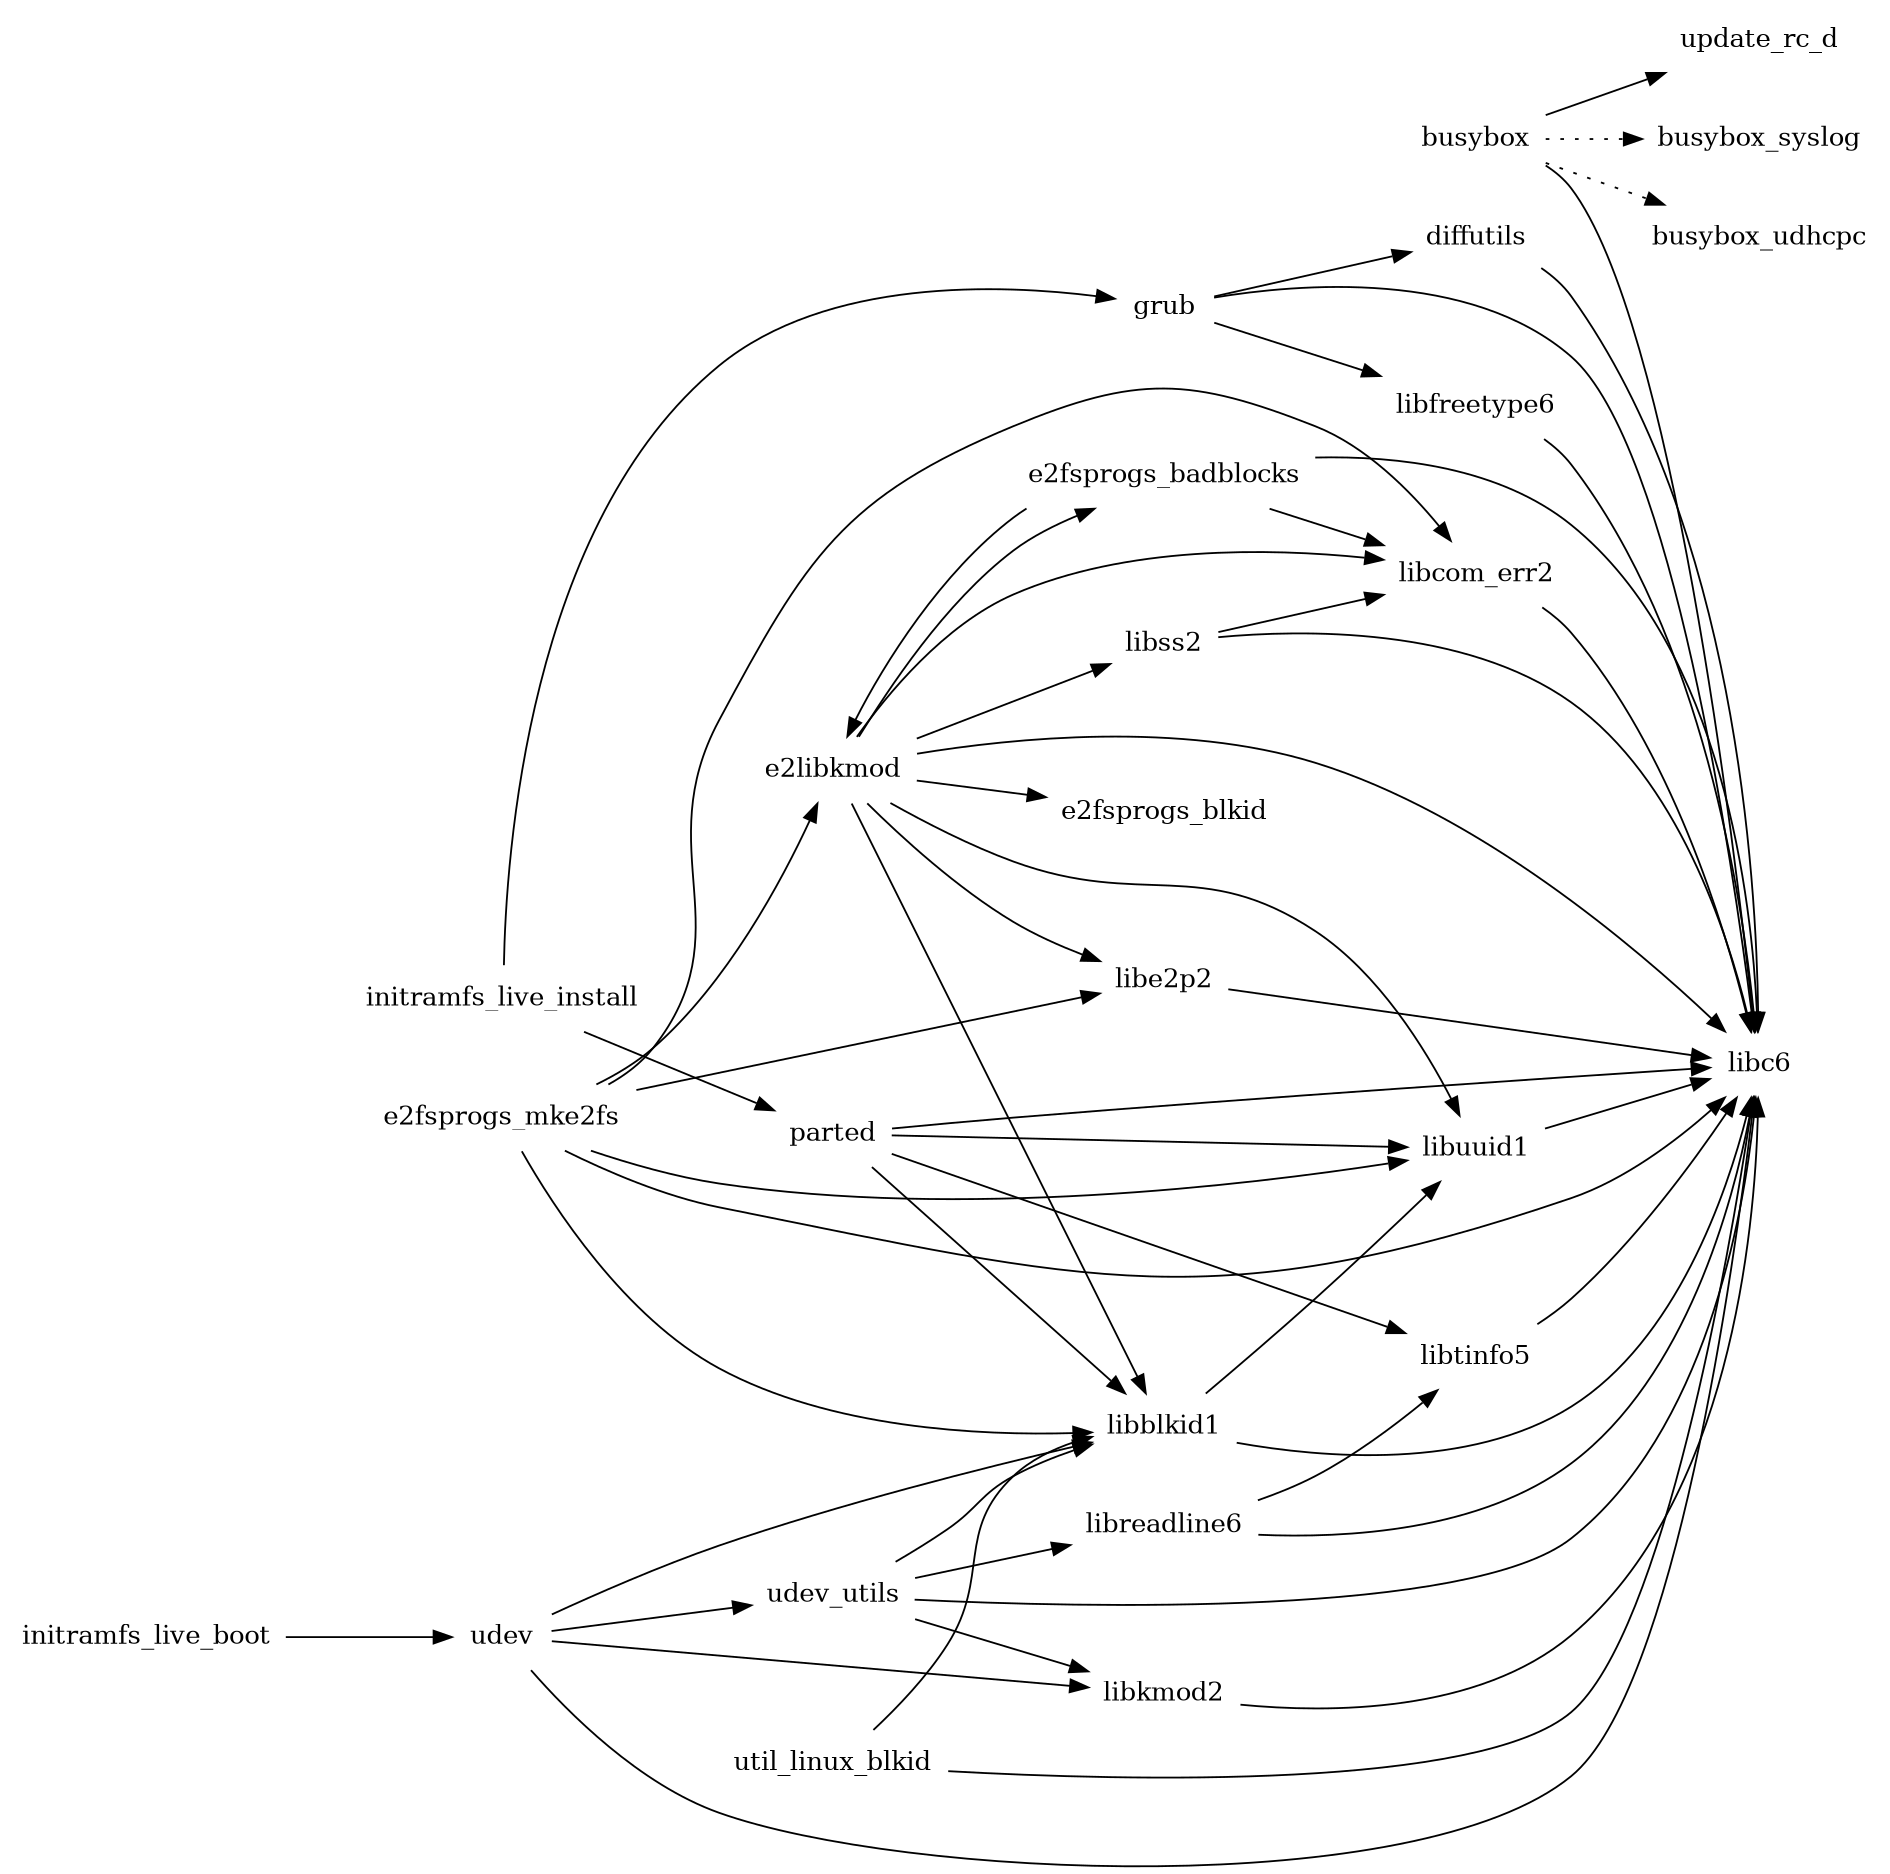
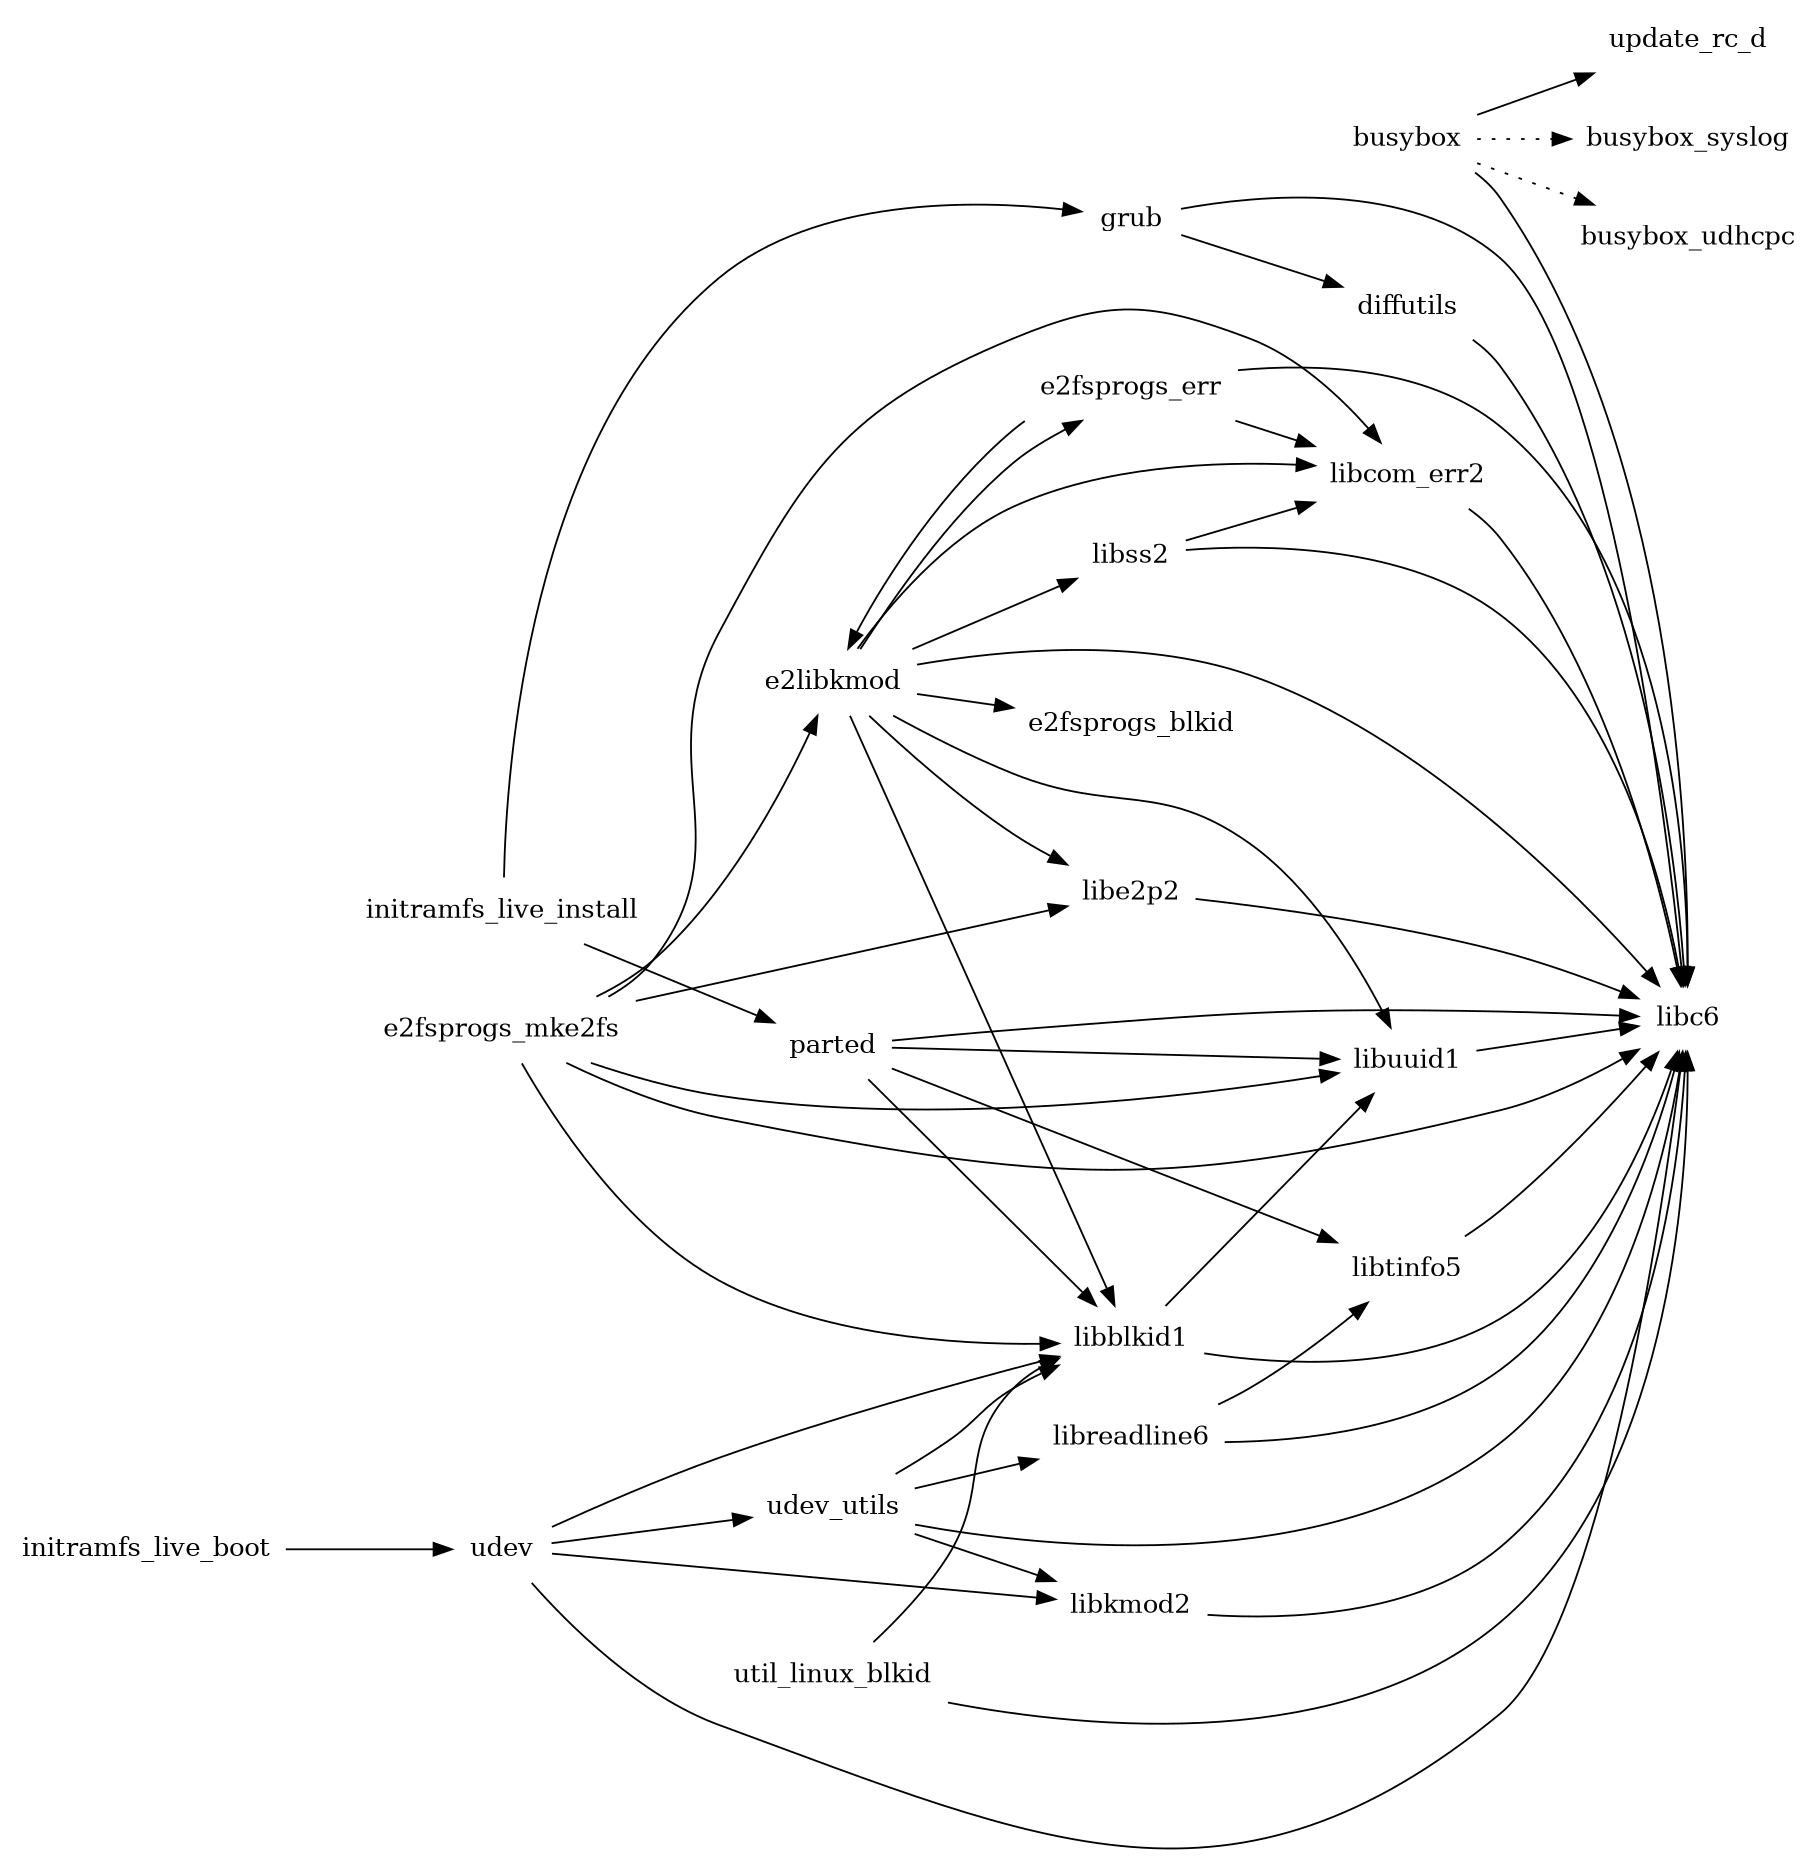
(1476, 406) -> none
(1164, 476) -> (1131, 388)
